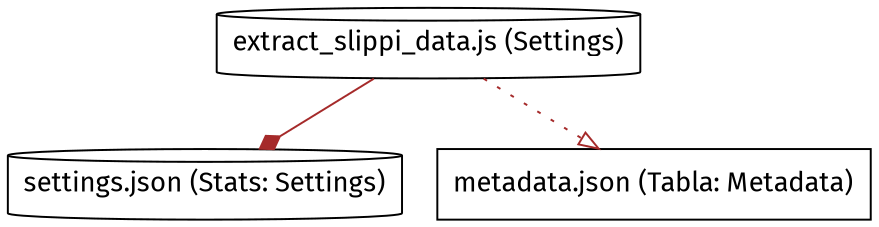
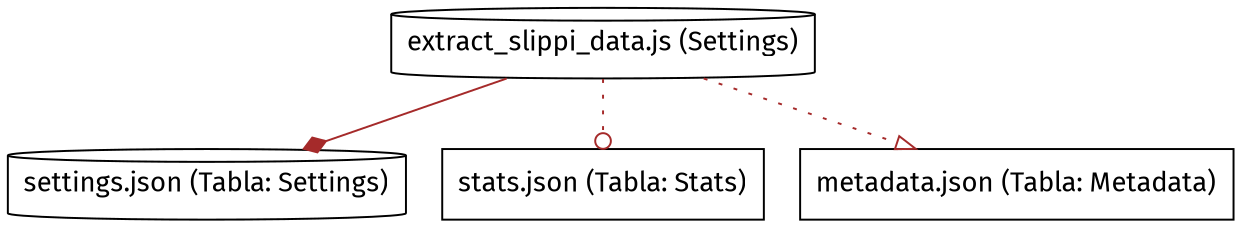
(205, 184) -> (207, 184)
none -> (603, 184)
